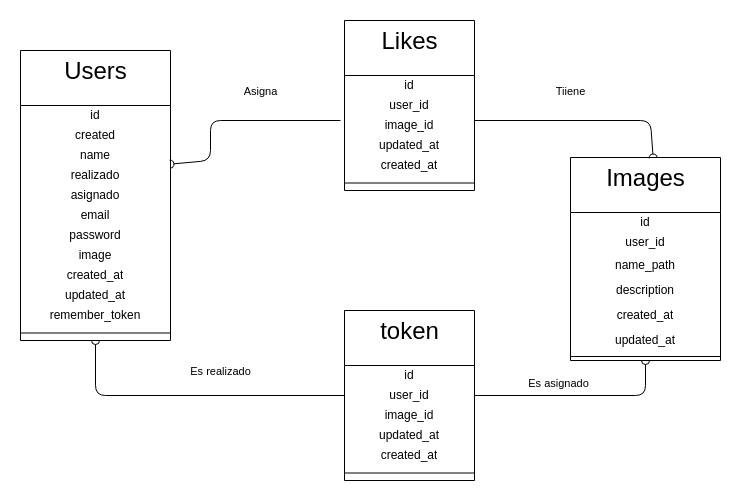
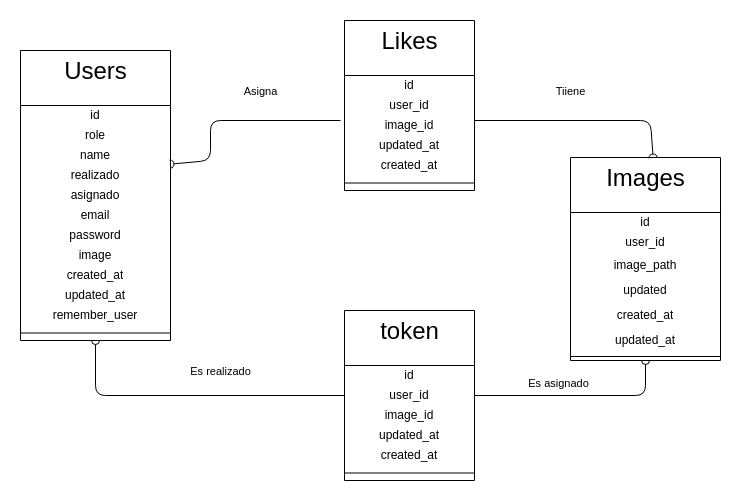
(96, 136) -> (96, 136)
(646, 266) -> (646, 266)
(646, 291) -> (646, 291)
(96, 316) -> (96, 316)
